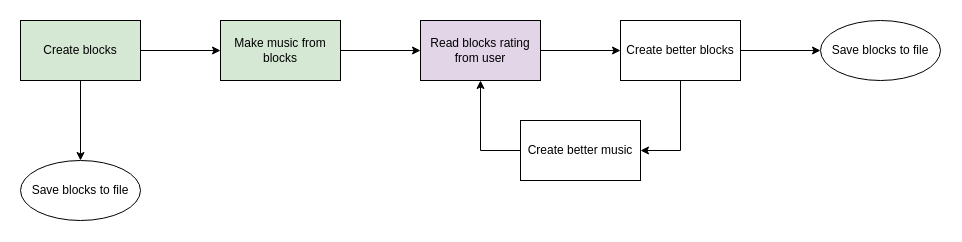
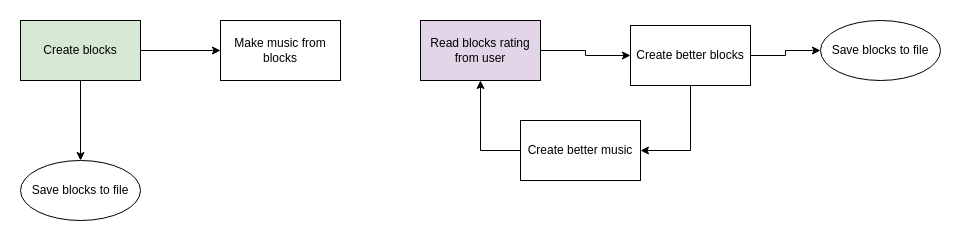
(281, 51) -> (281, 51)
(377, 51) -> none
(681, 51) -> (691, 56)
